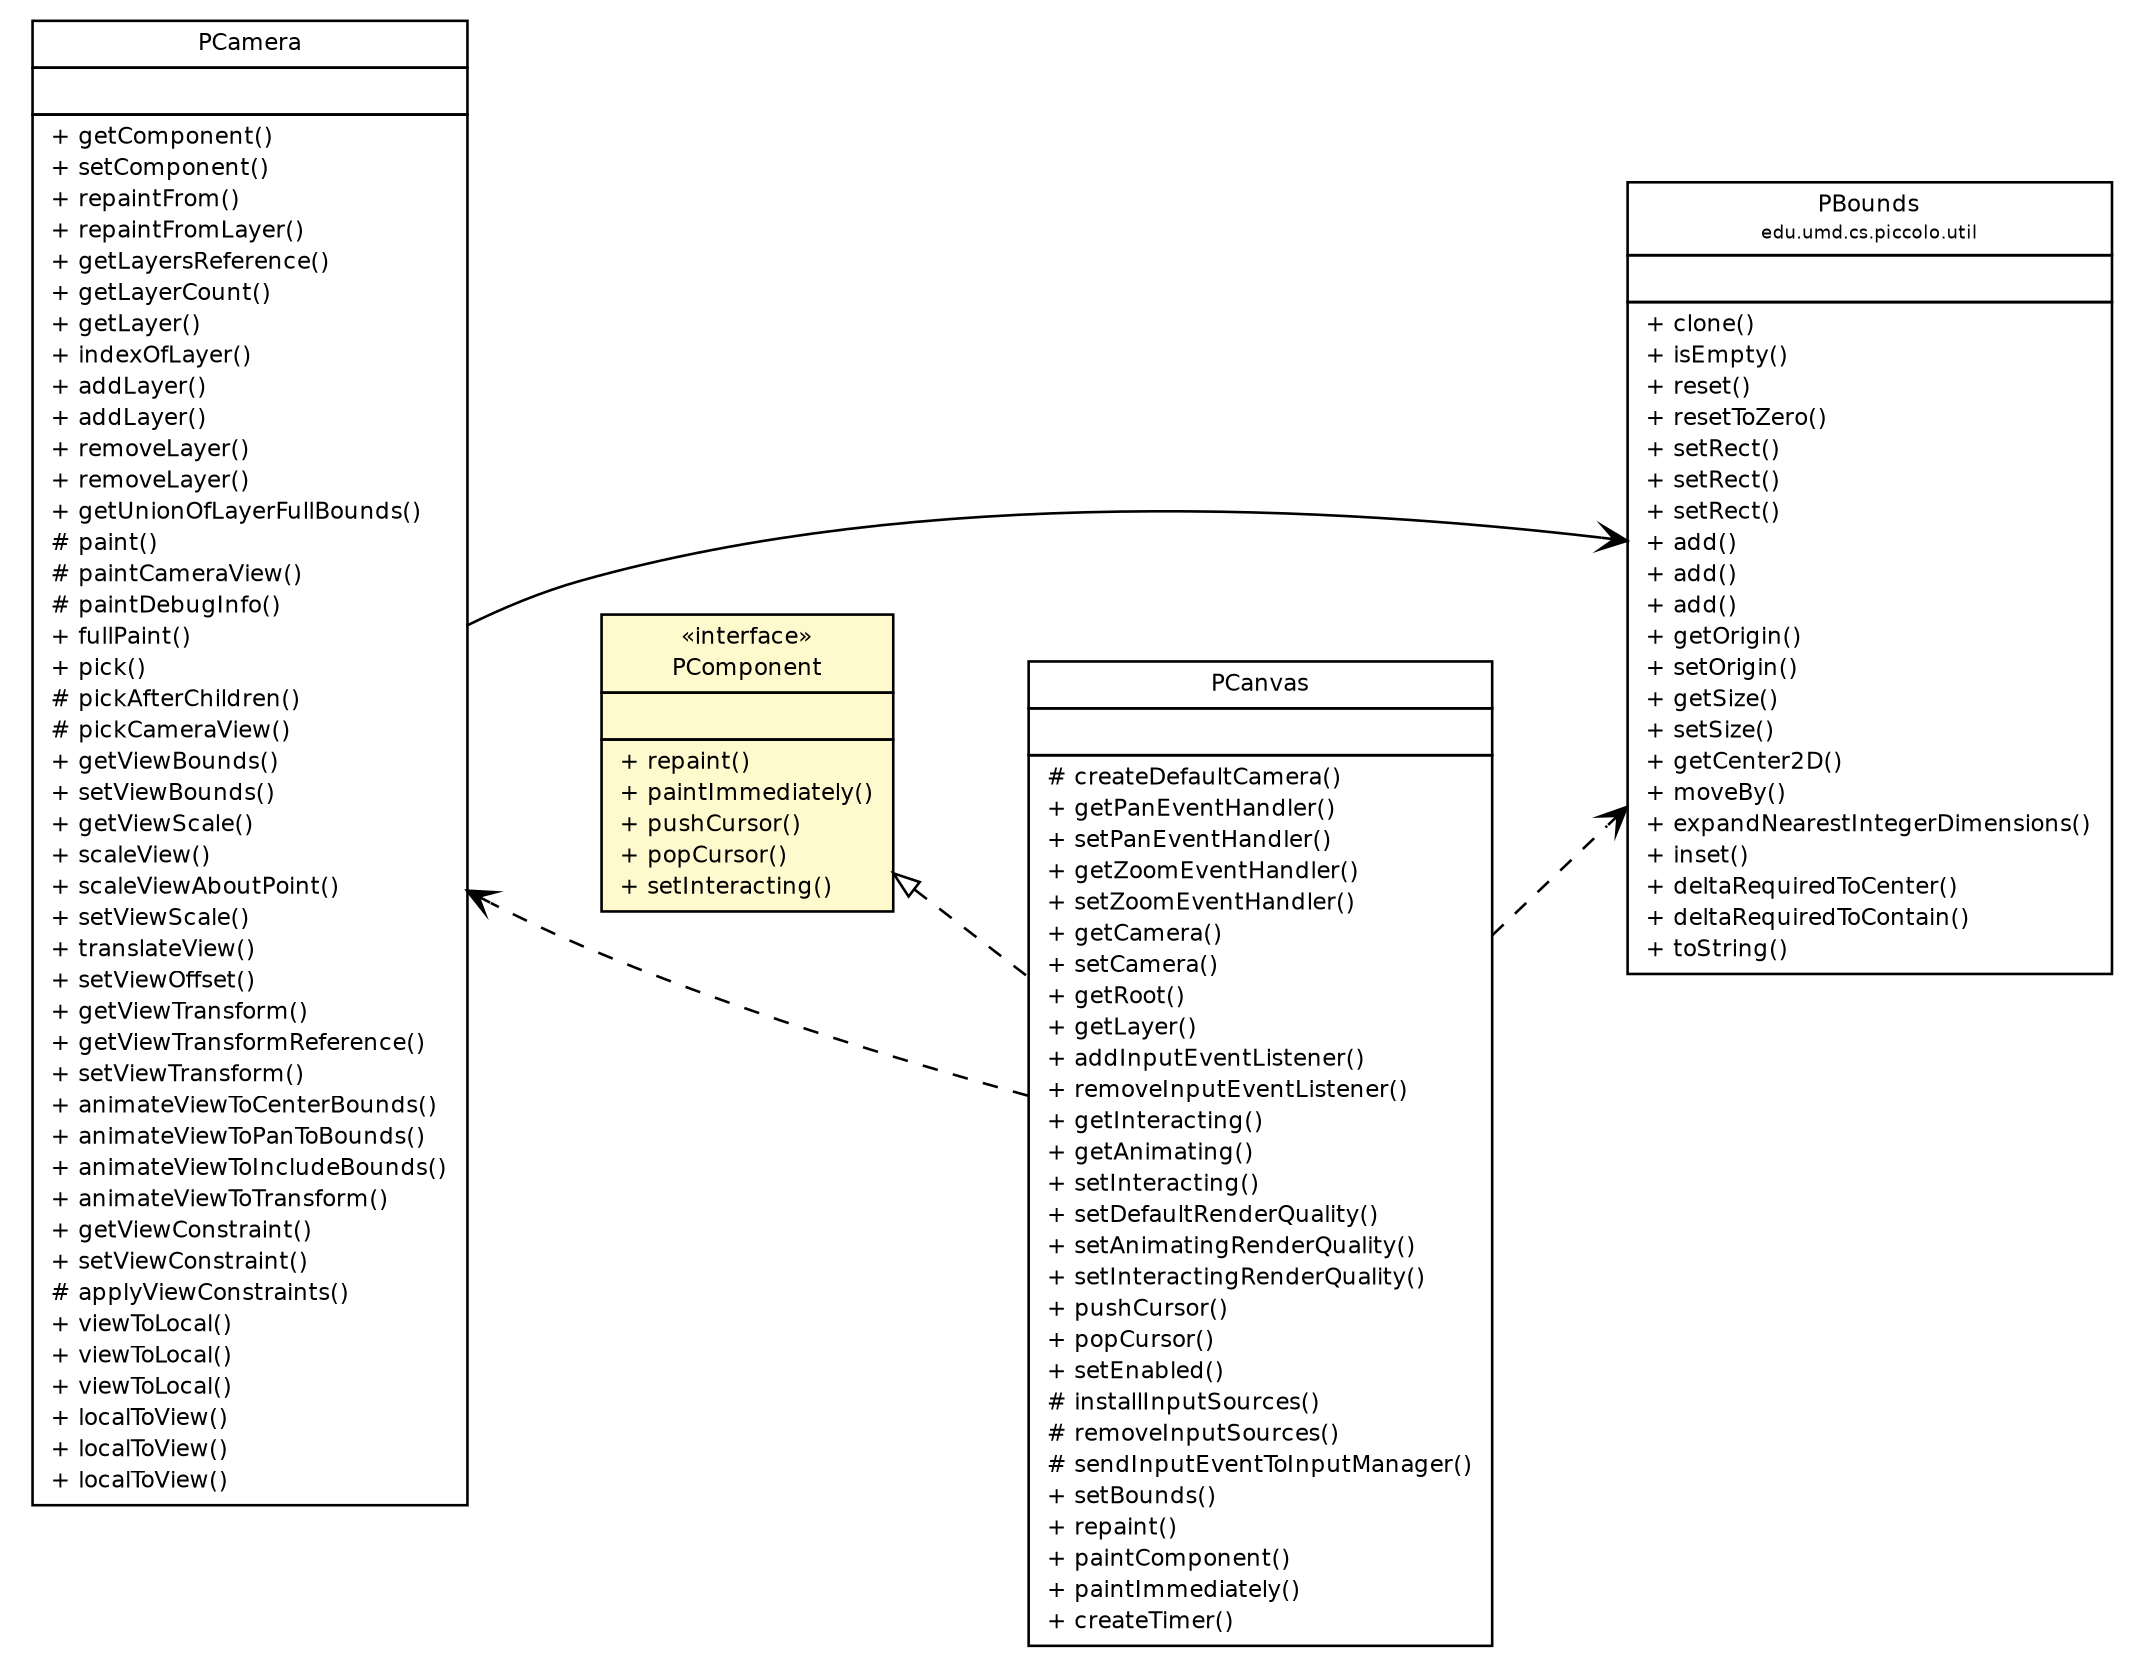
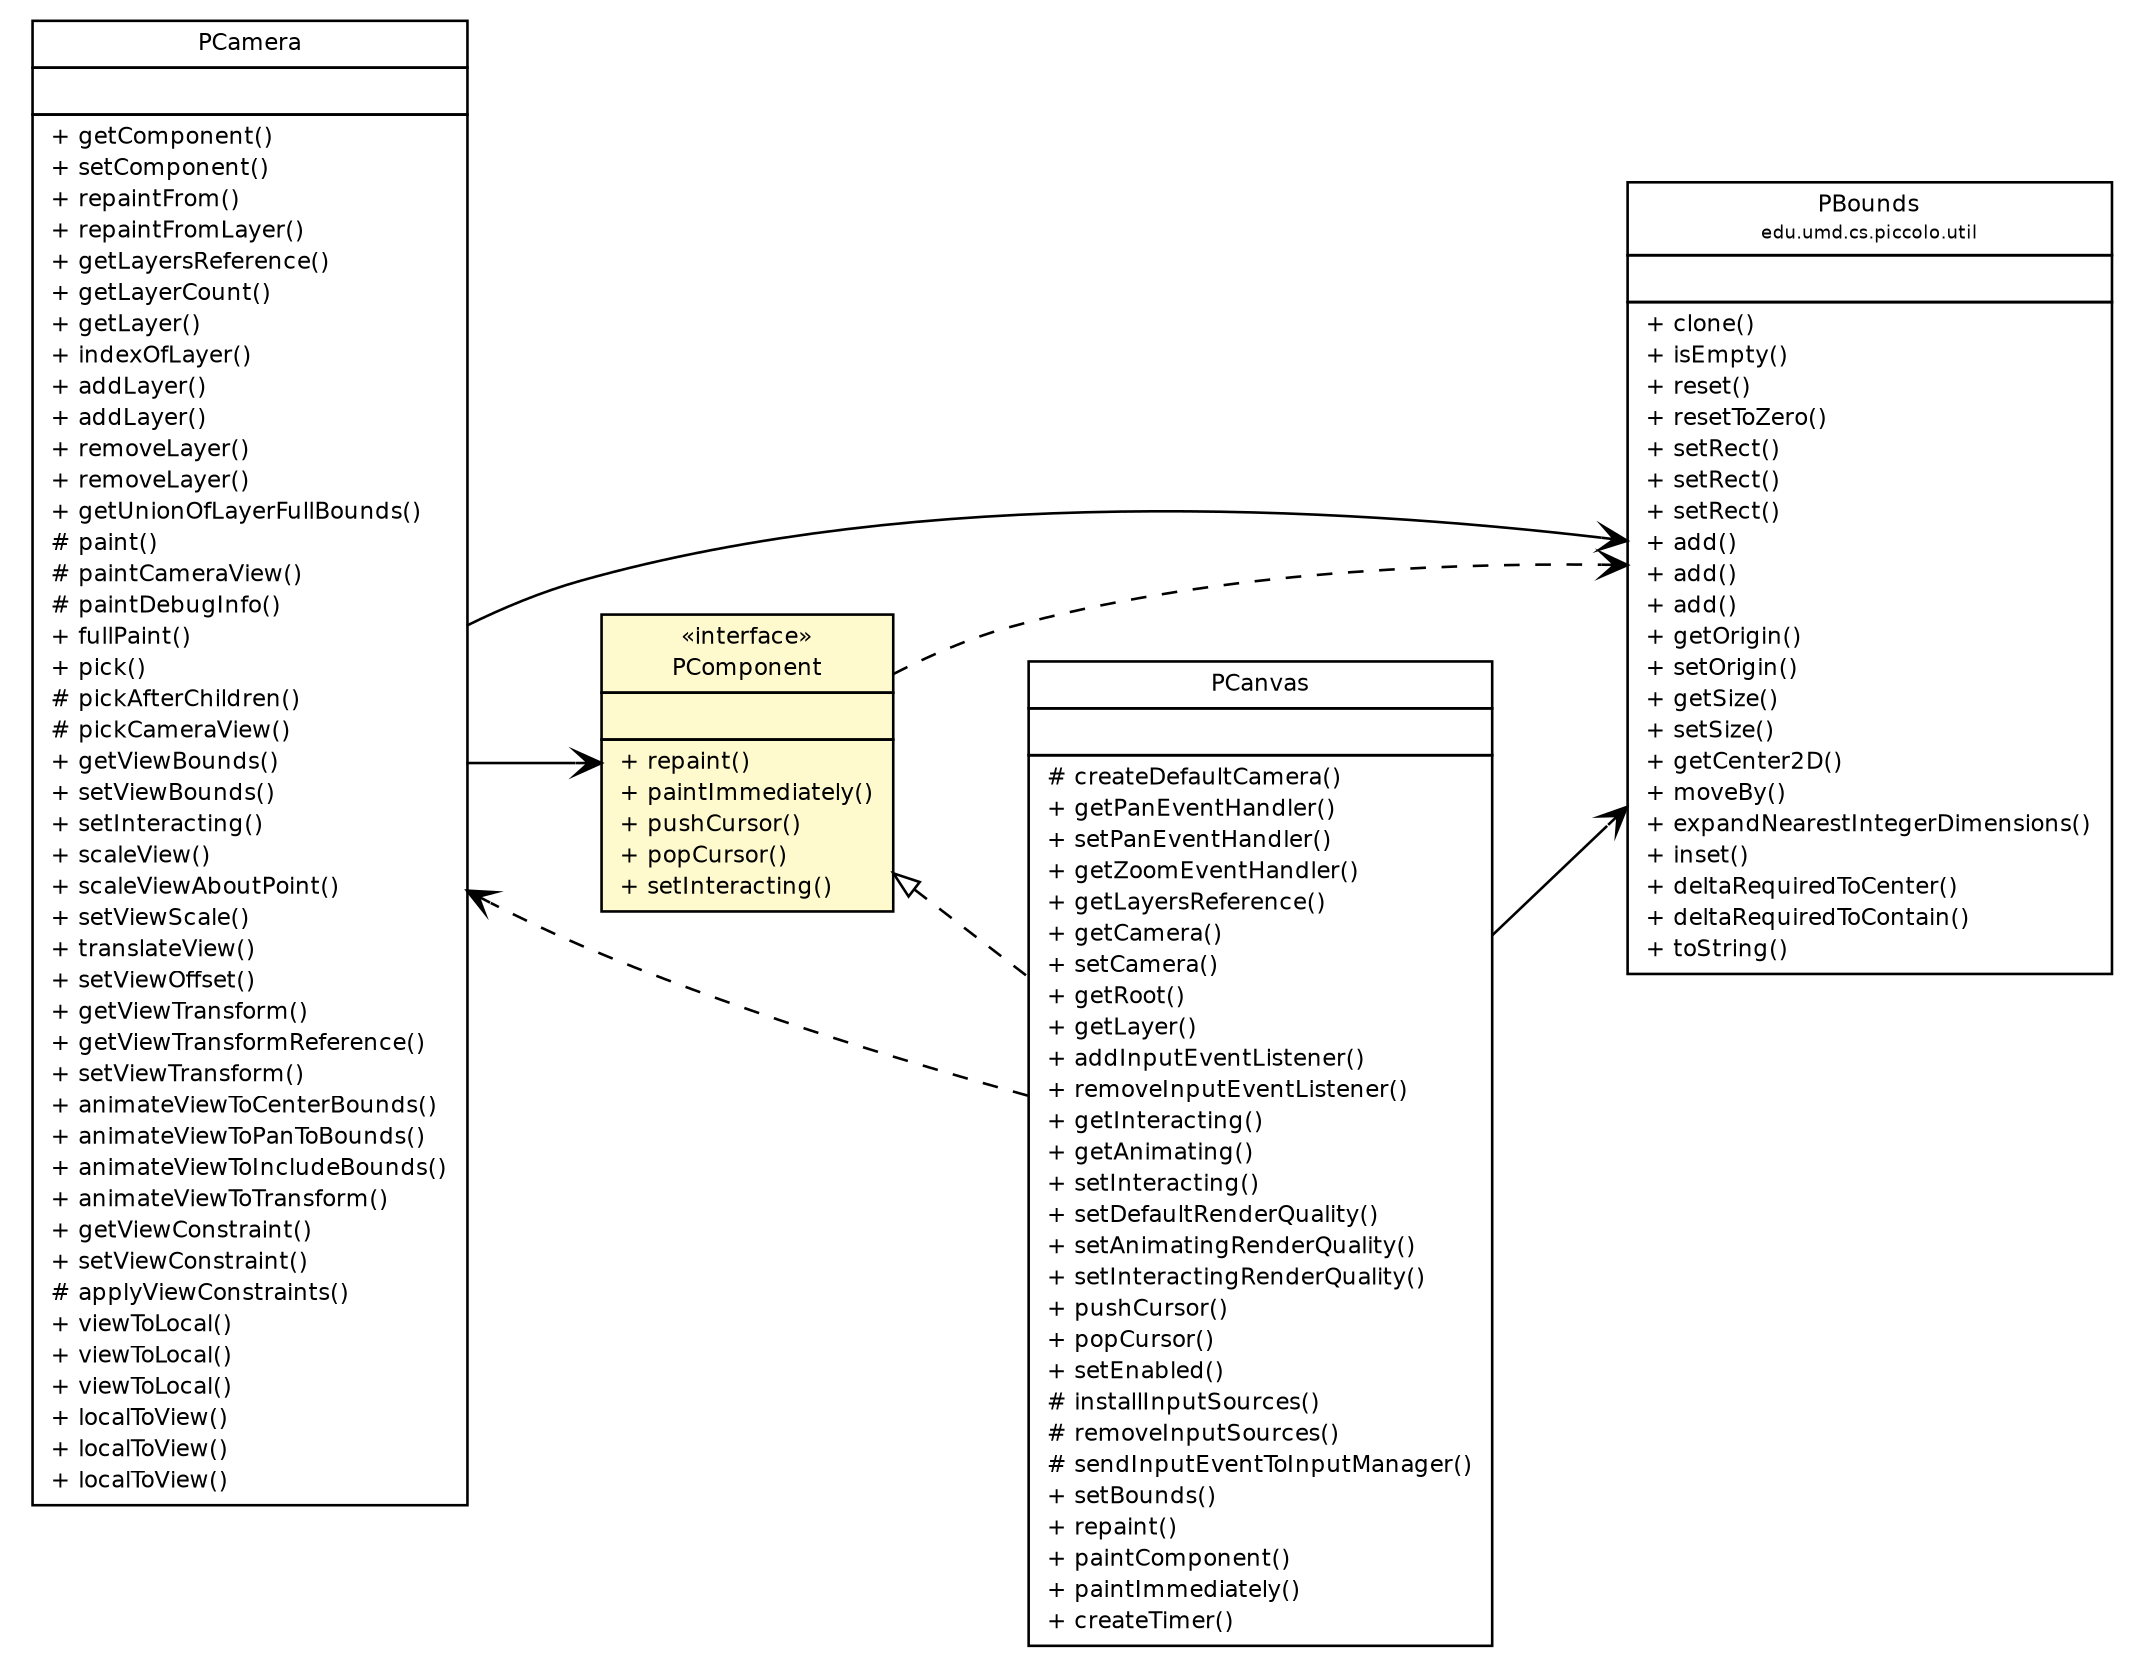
none -> (1241, 583)
none -> (521, 763)
(154, 824) -> (158, 824)
(1550, 881) -> (1550, 881)
(1202, 902) -> (1188, 902)
